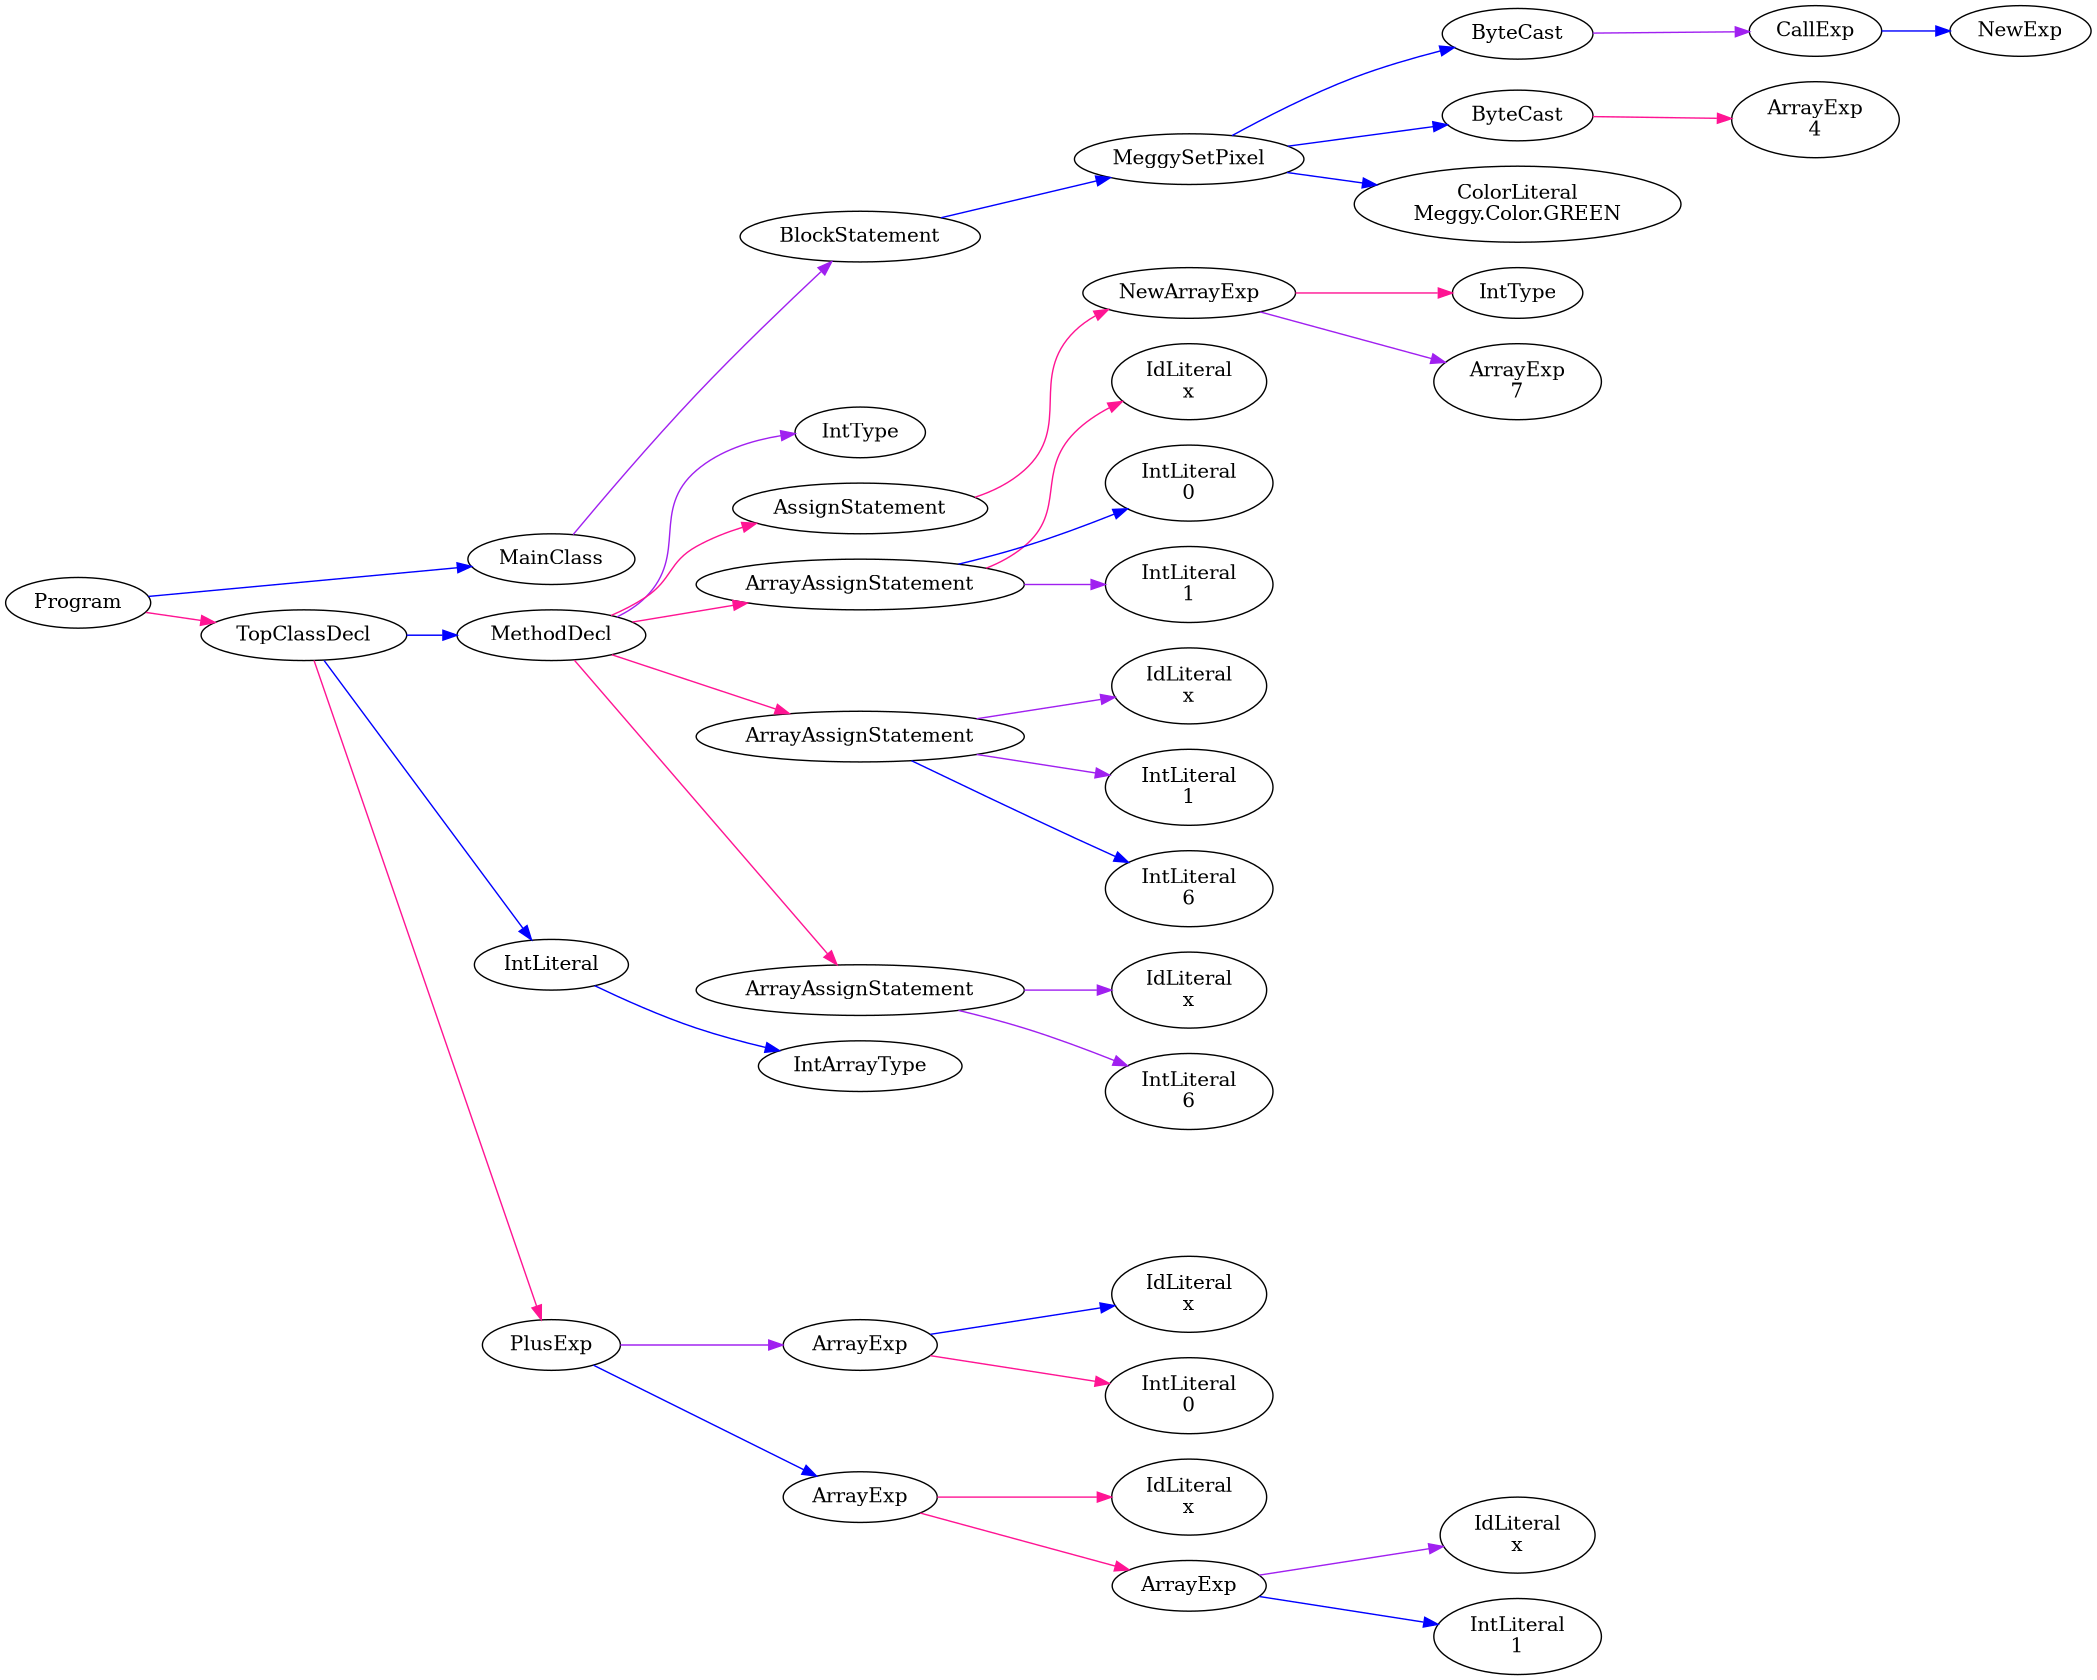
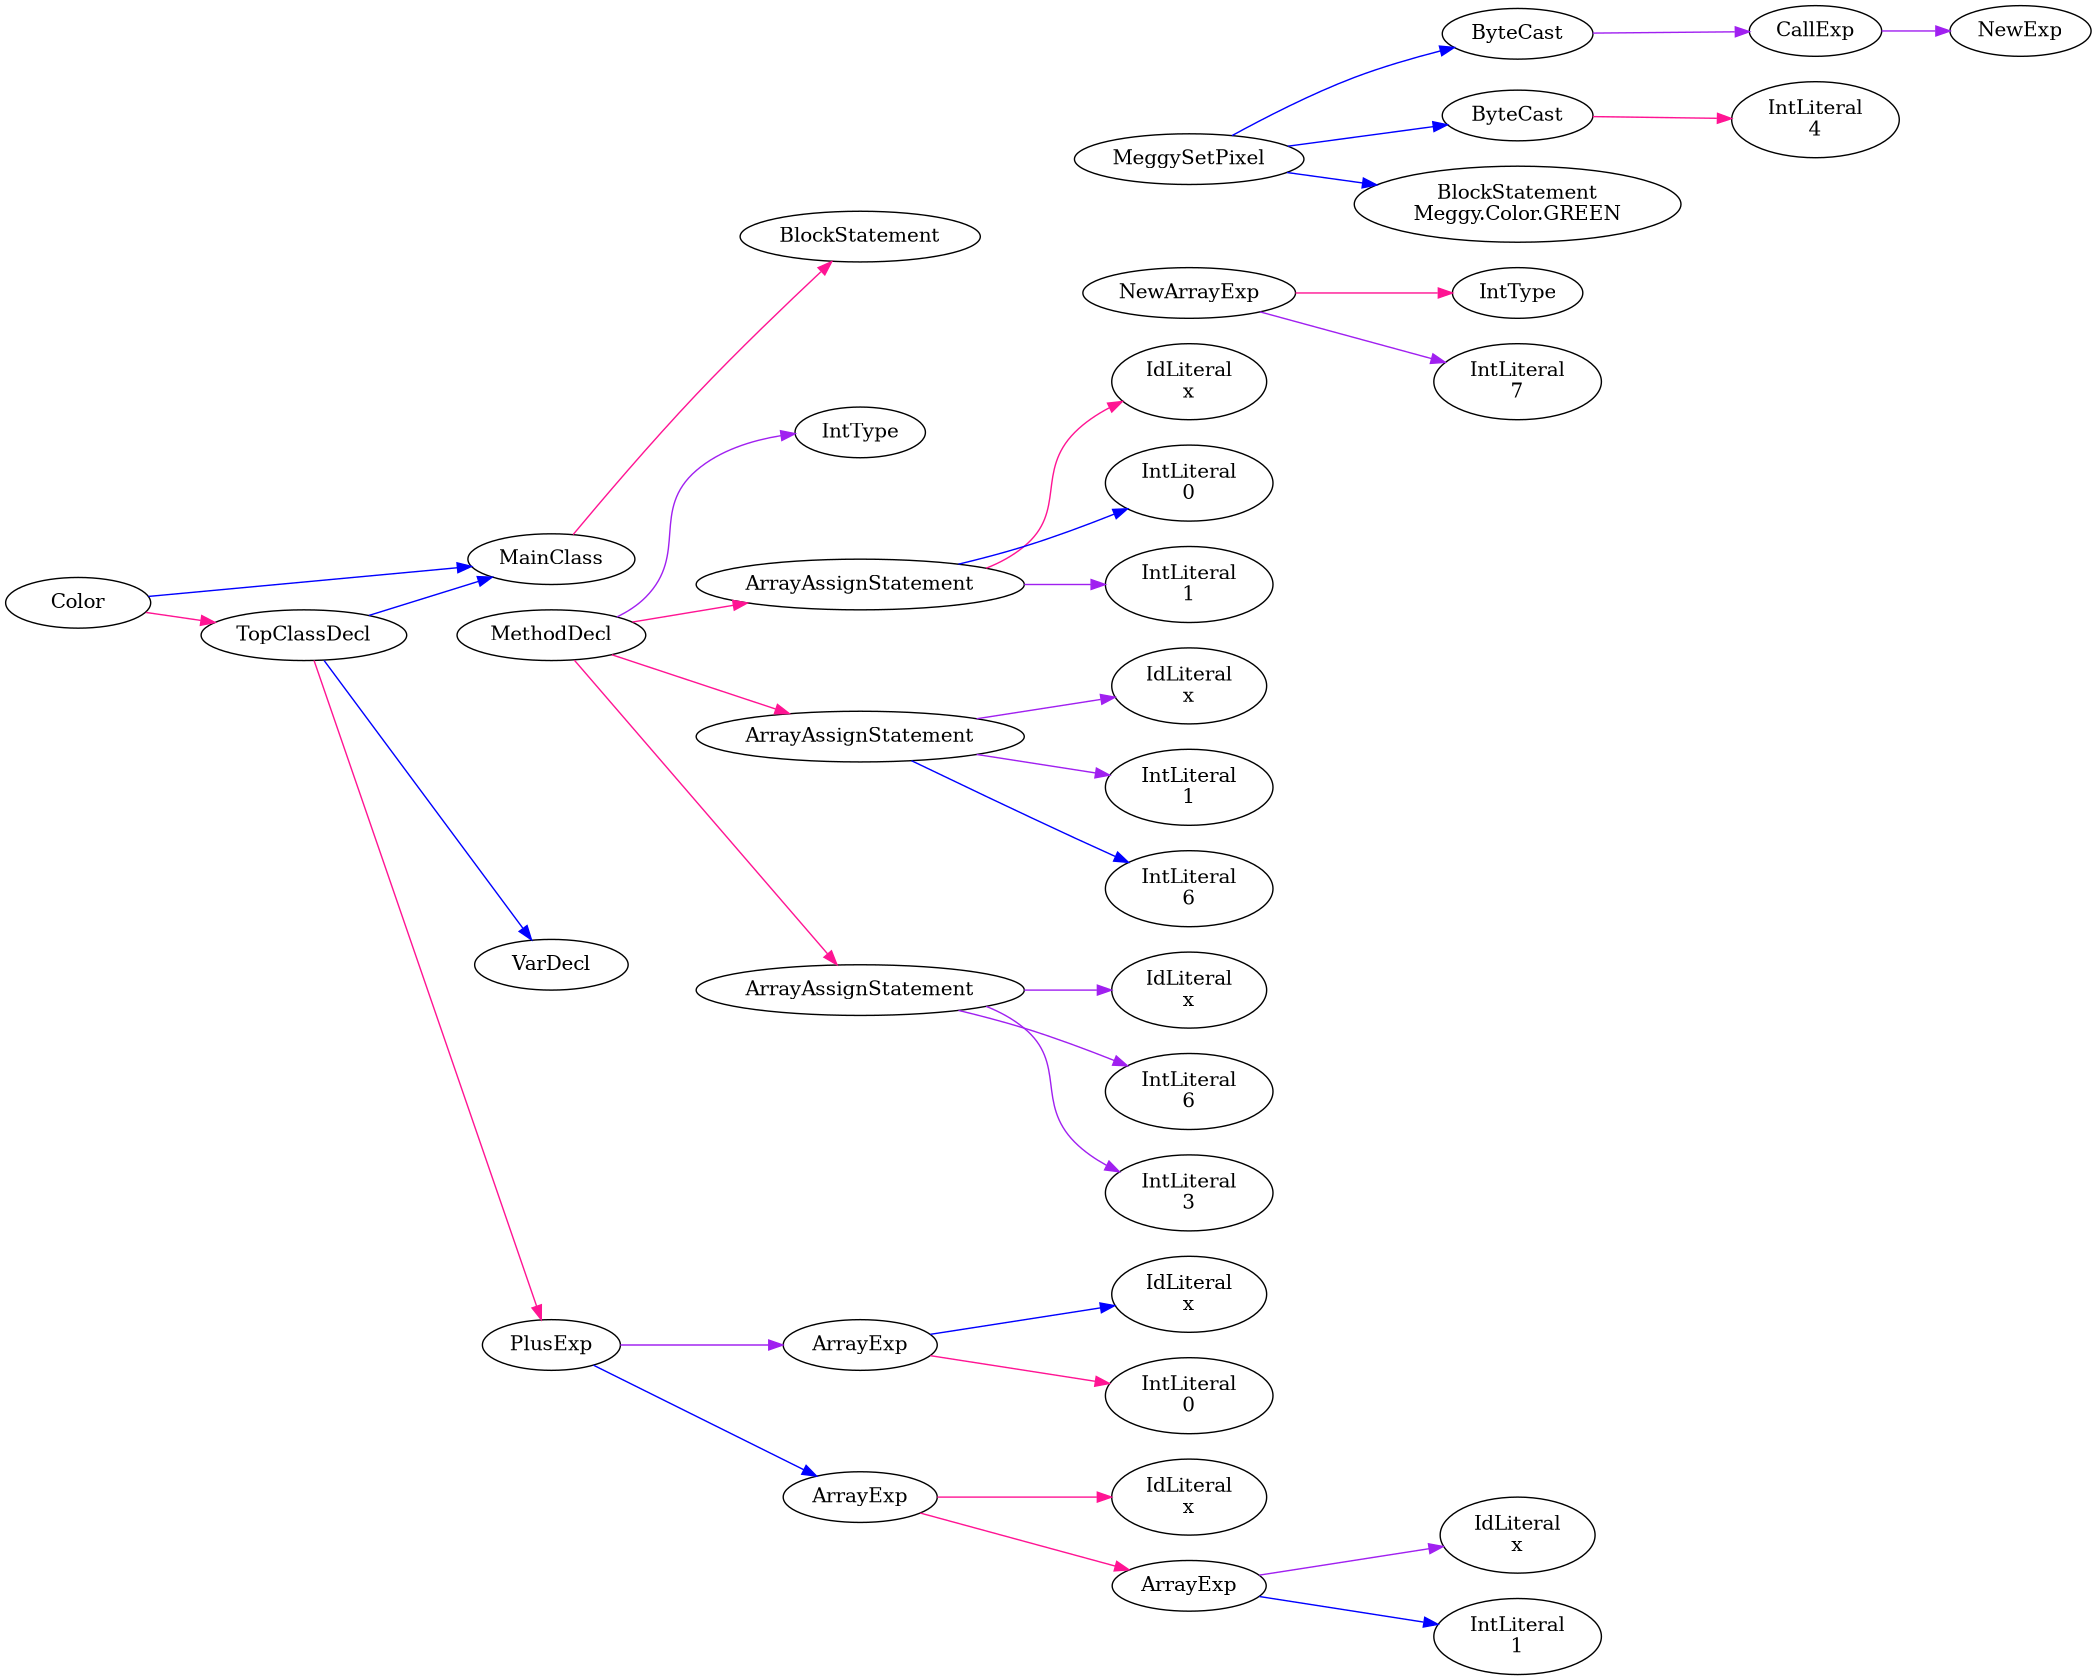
(1909, 31) -> (1909, 31)
(1815, 120) -> (1815, 120)
(1019, 199) -> none
(1518, 204) -> (1518, 204)
(1518, 382) -> (1518, 382)
(692, 399) -> (692, 399)
(860, 508) -> none
(78, 603) -> (78, 603)
(425, 635) -> (424, 598)
(551, 965) -> (551, 965)
(860, 1066) -> none
none -> (1189, 1193)
